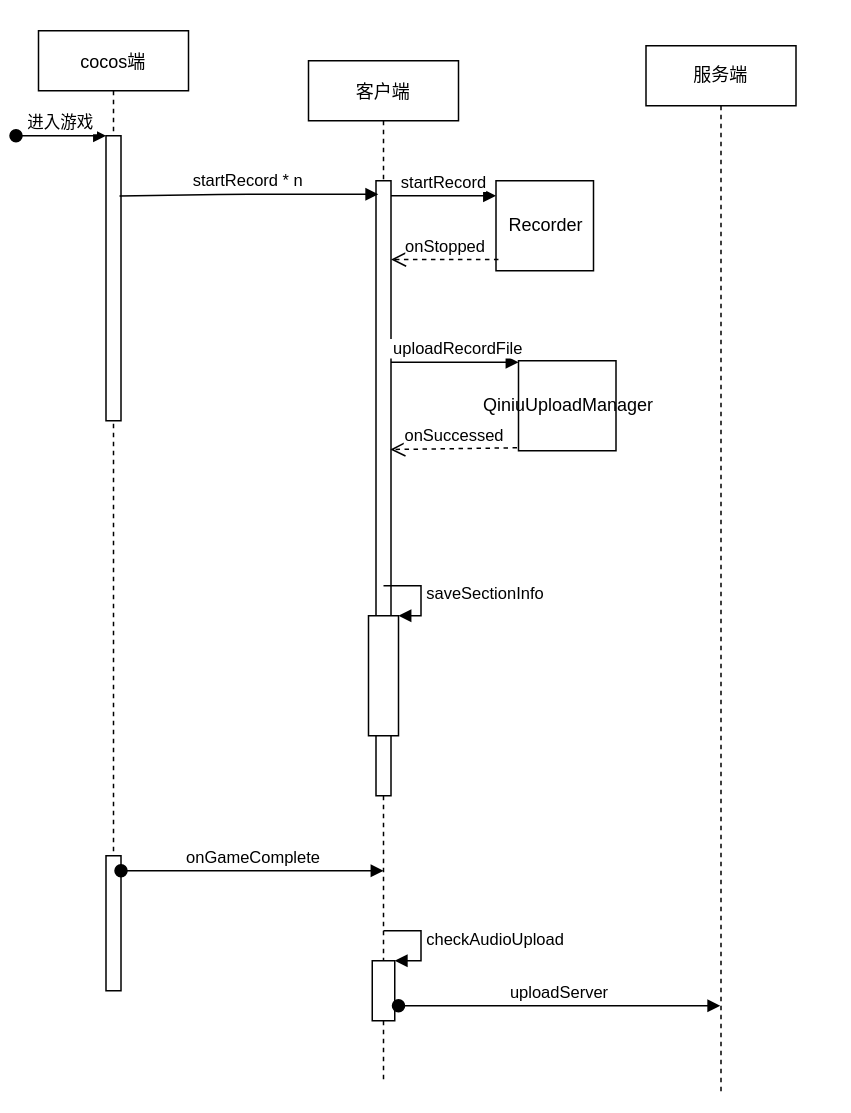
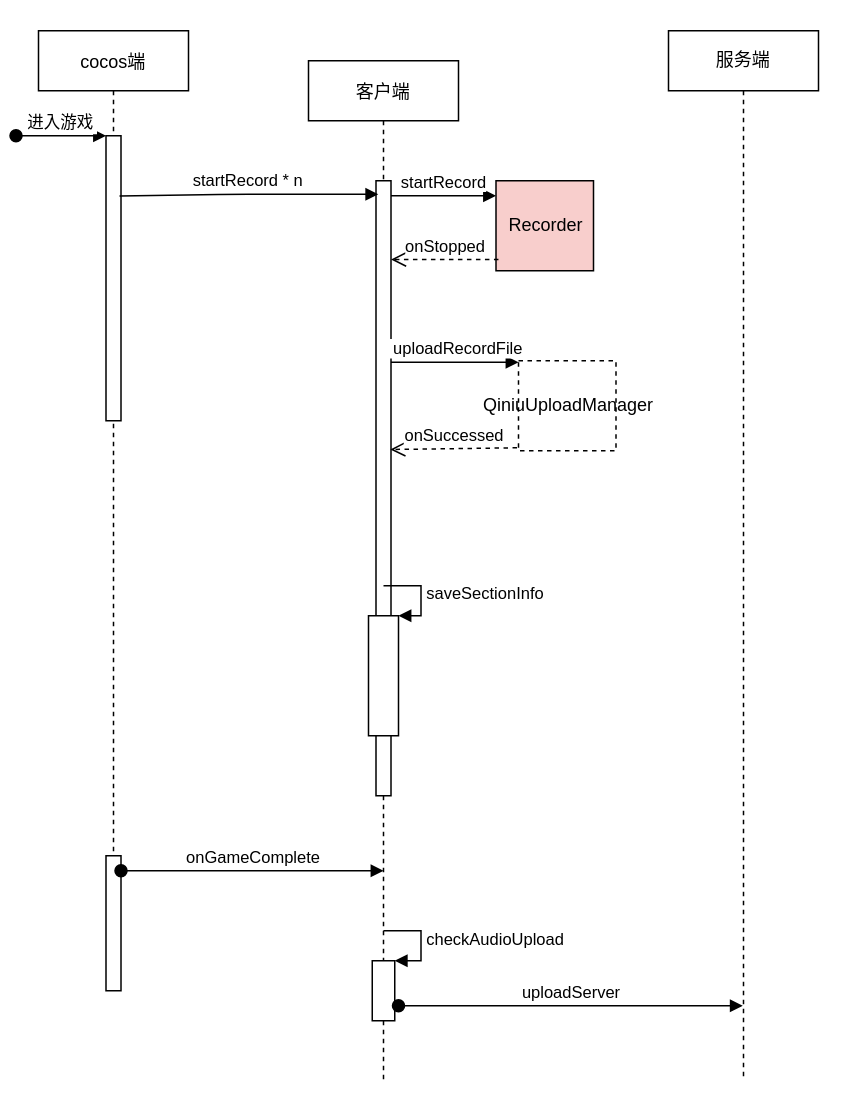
(545, 226) -> (545, 226)
(567, 406) -> (567, 406)
(721, 571) -> (743, 556)
